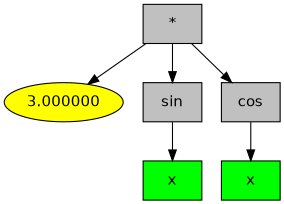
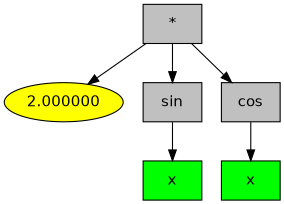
(64, 102) -> (64, 102)
